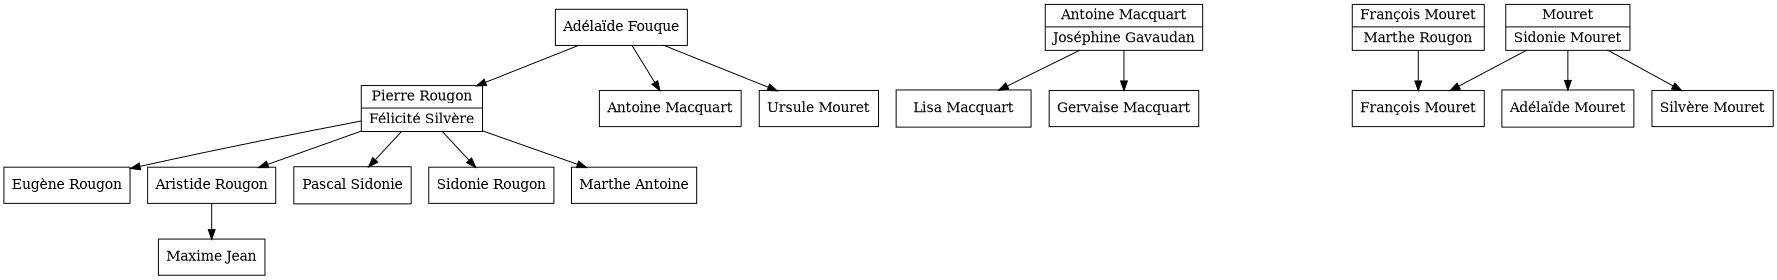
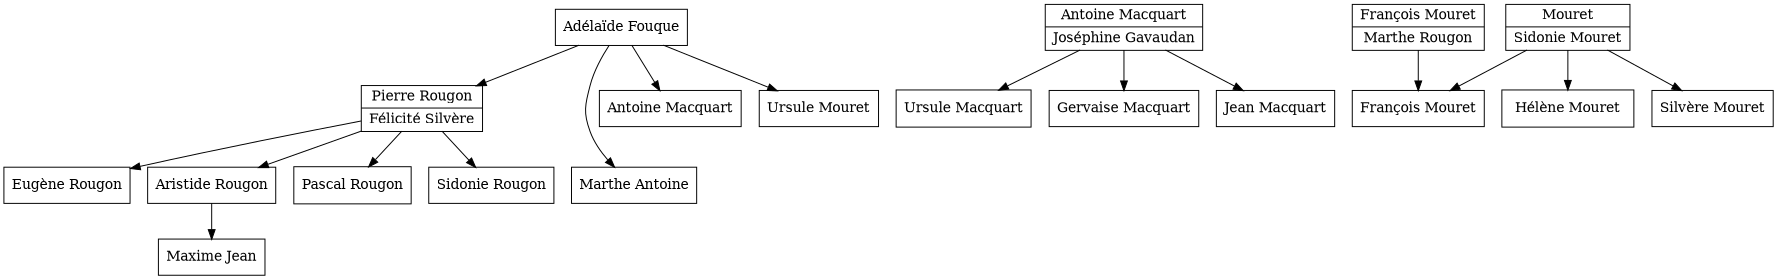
(964, 109) -> (964, 109)
none -> (1276, 109)
(1568, 109) -> (1568, 109)
(530, 148) -> (586, 103)
(352, 185) -> (352, 185)
